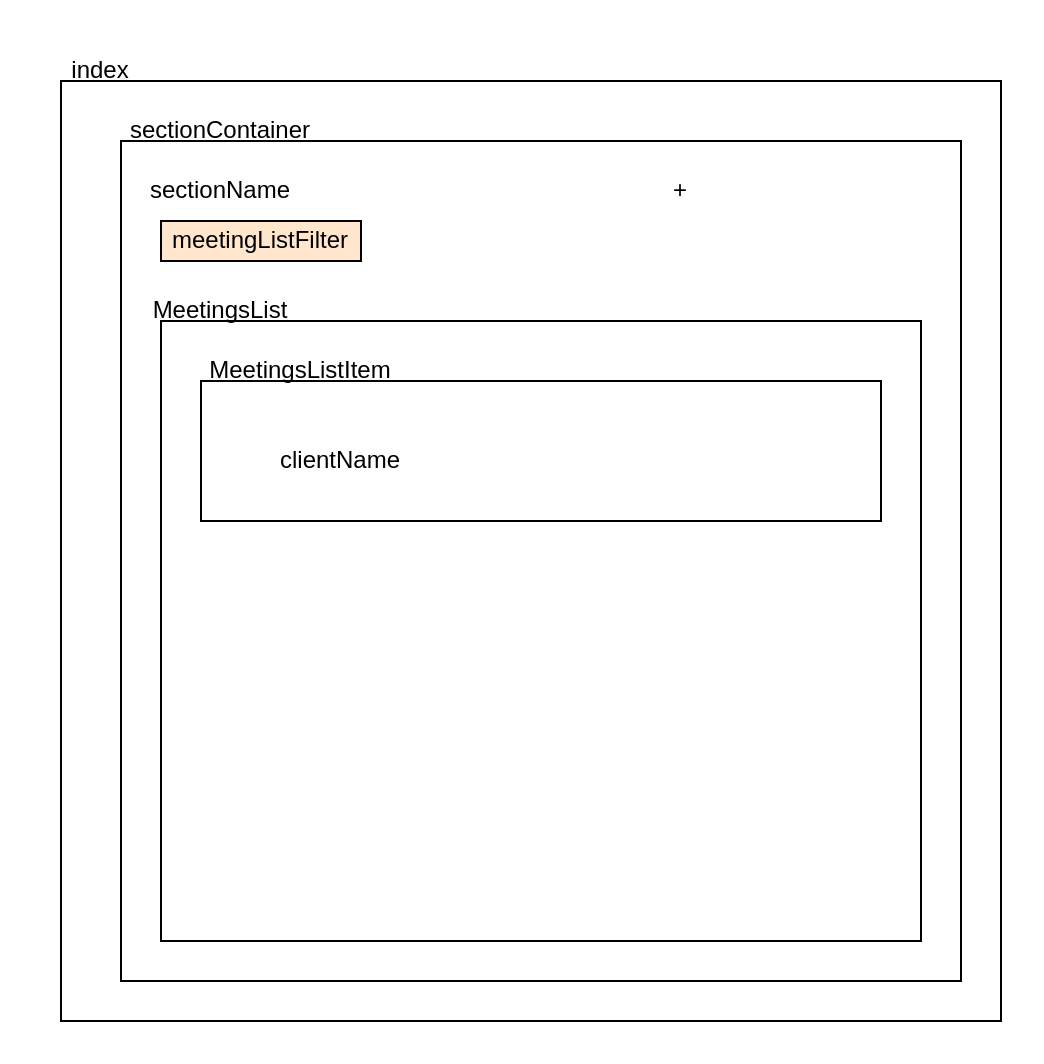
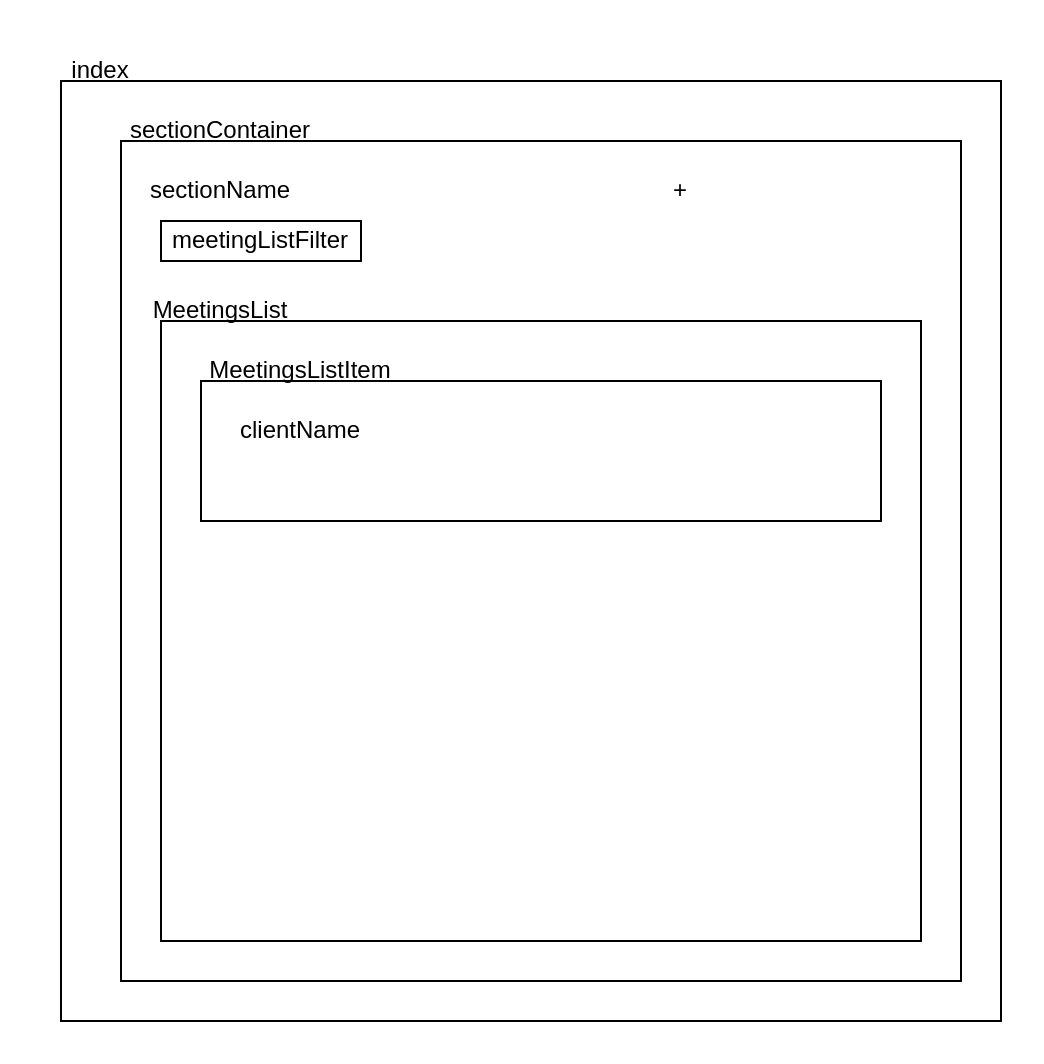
(261, 241) -> (261, 241)
(341, 461) -> (301, 431)
